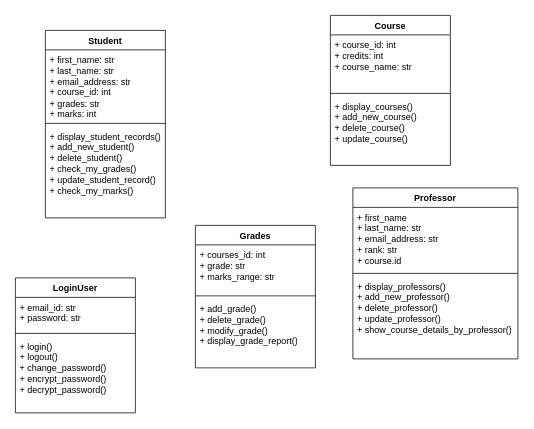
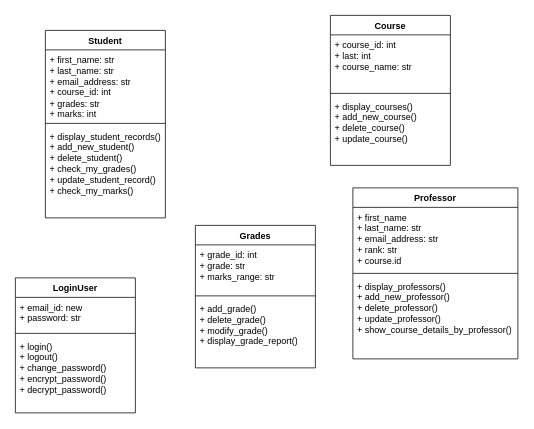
(377, 56) -> (377, 56)
(242, 266) -> (242, 266)
(54, 313) -> (54, 313)
